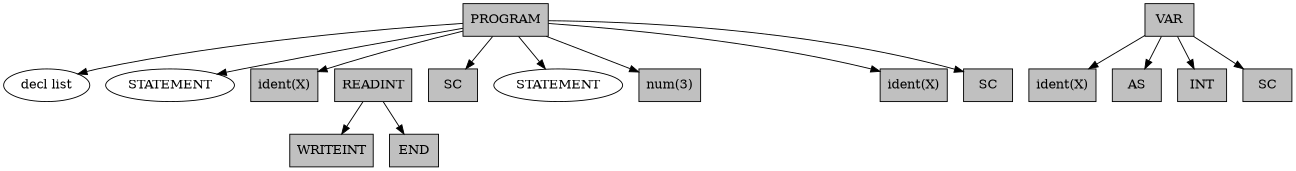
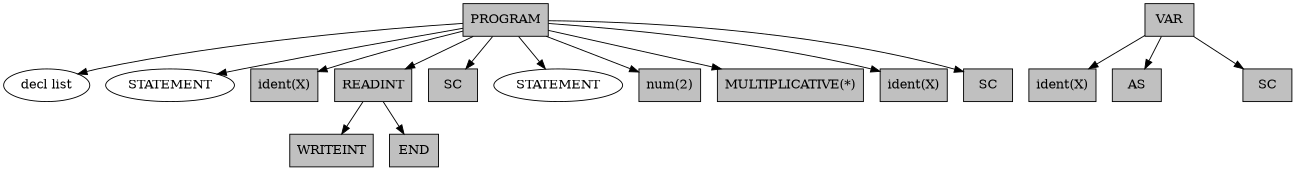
none -> (443, 51)
(670, 85) -> (670, 85)
none -> (790, 85)
(1202, 85) -> none
